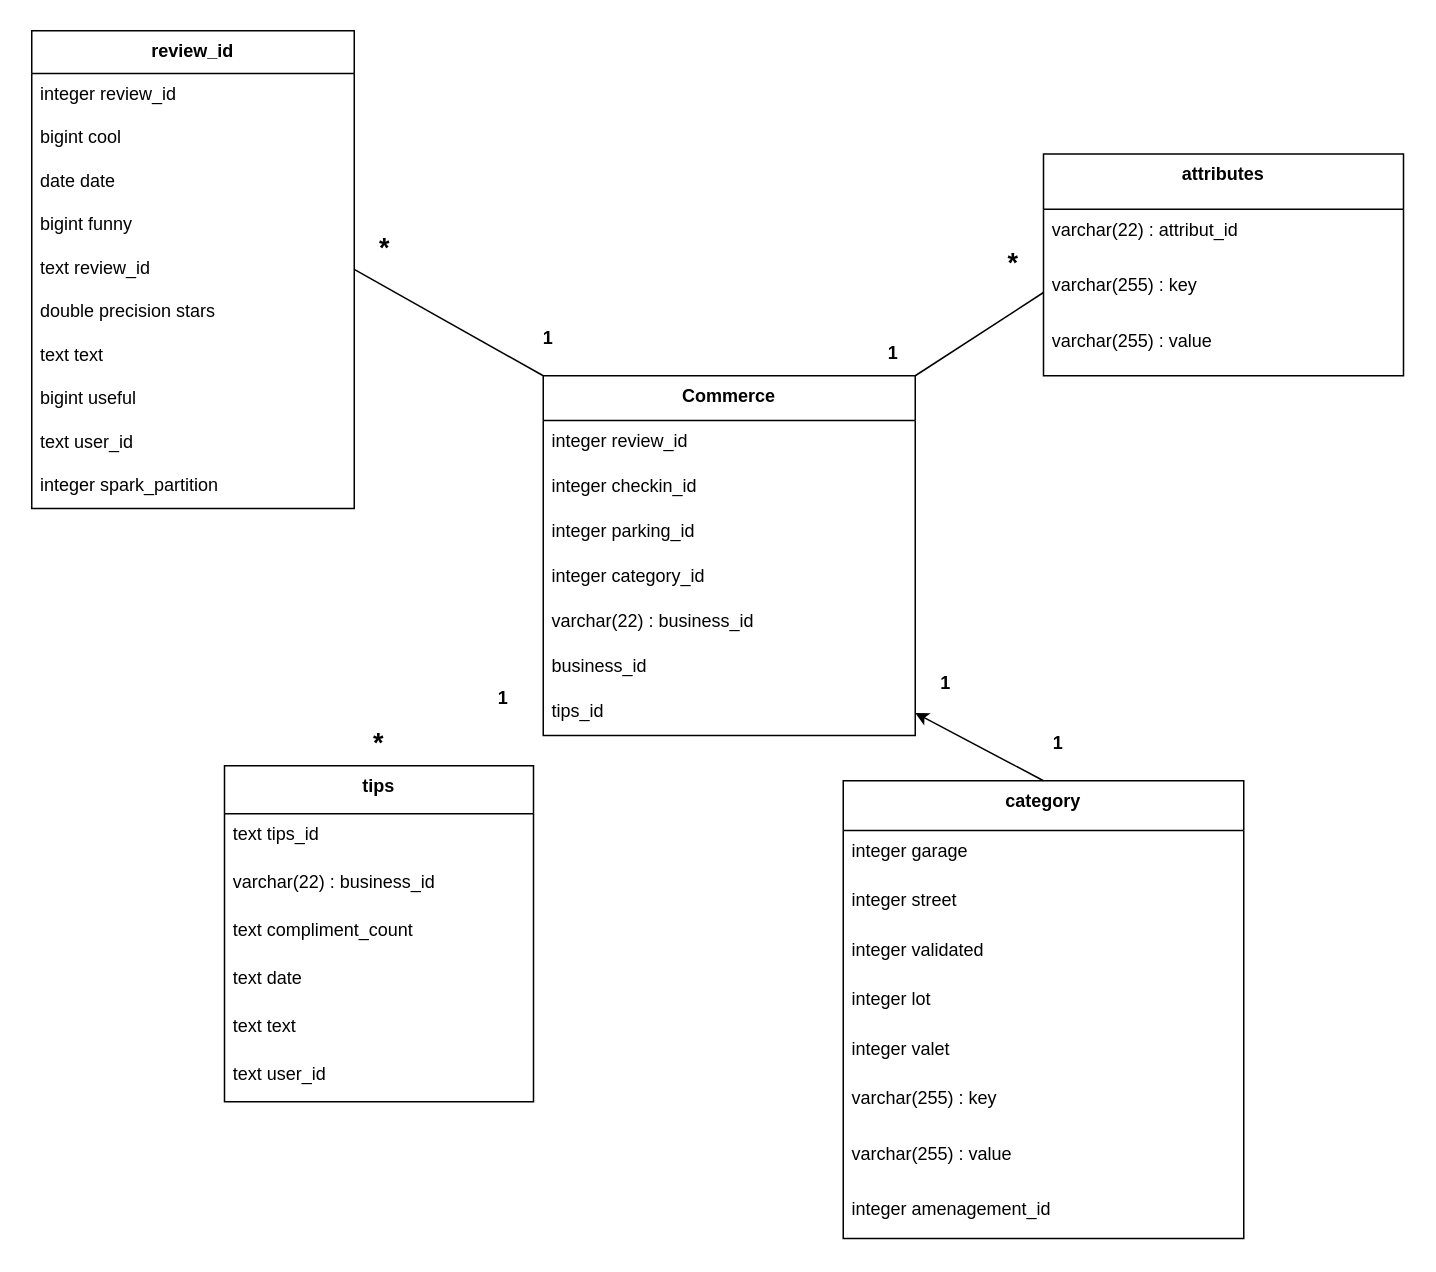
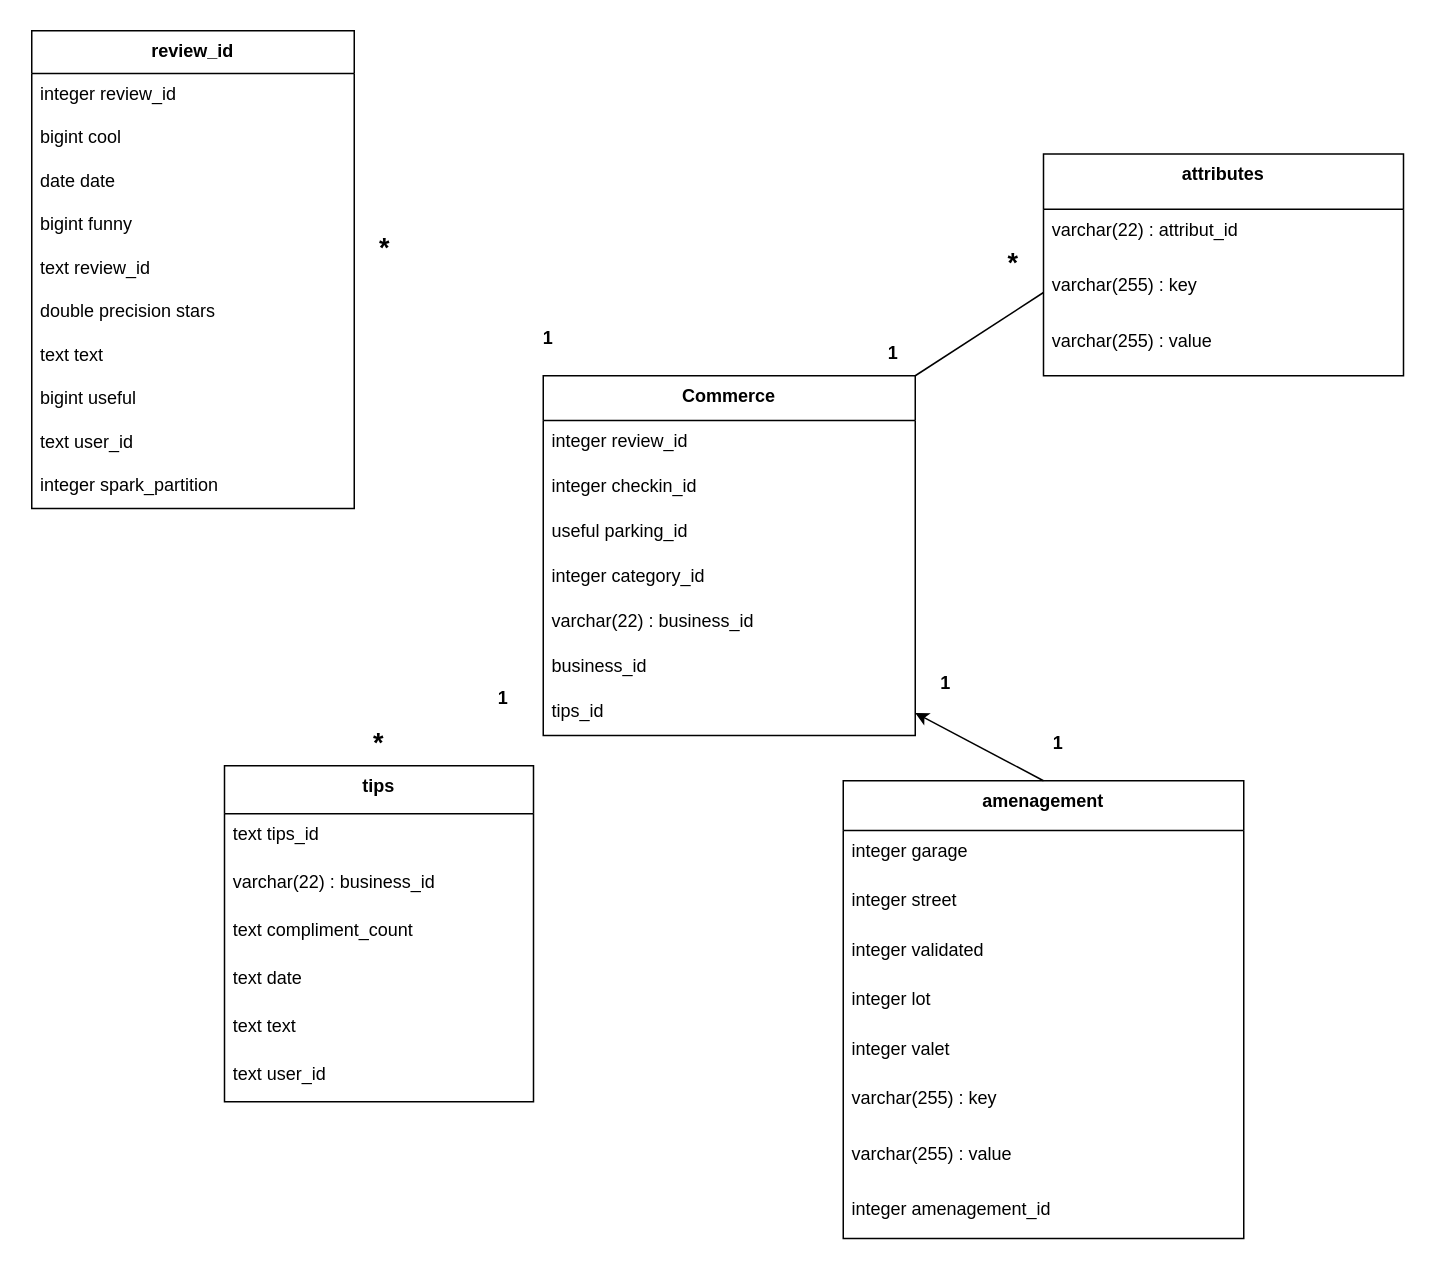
(449, 323) -> none
(633, 531) -> (628, 531)
(1043, 801) -> (1043, 801)
